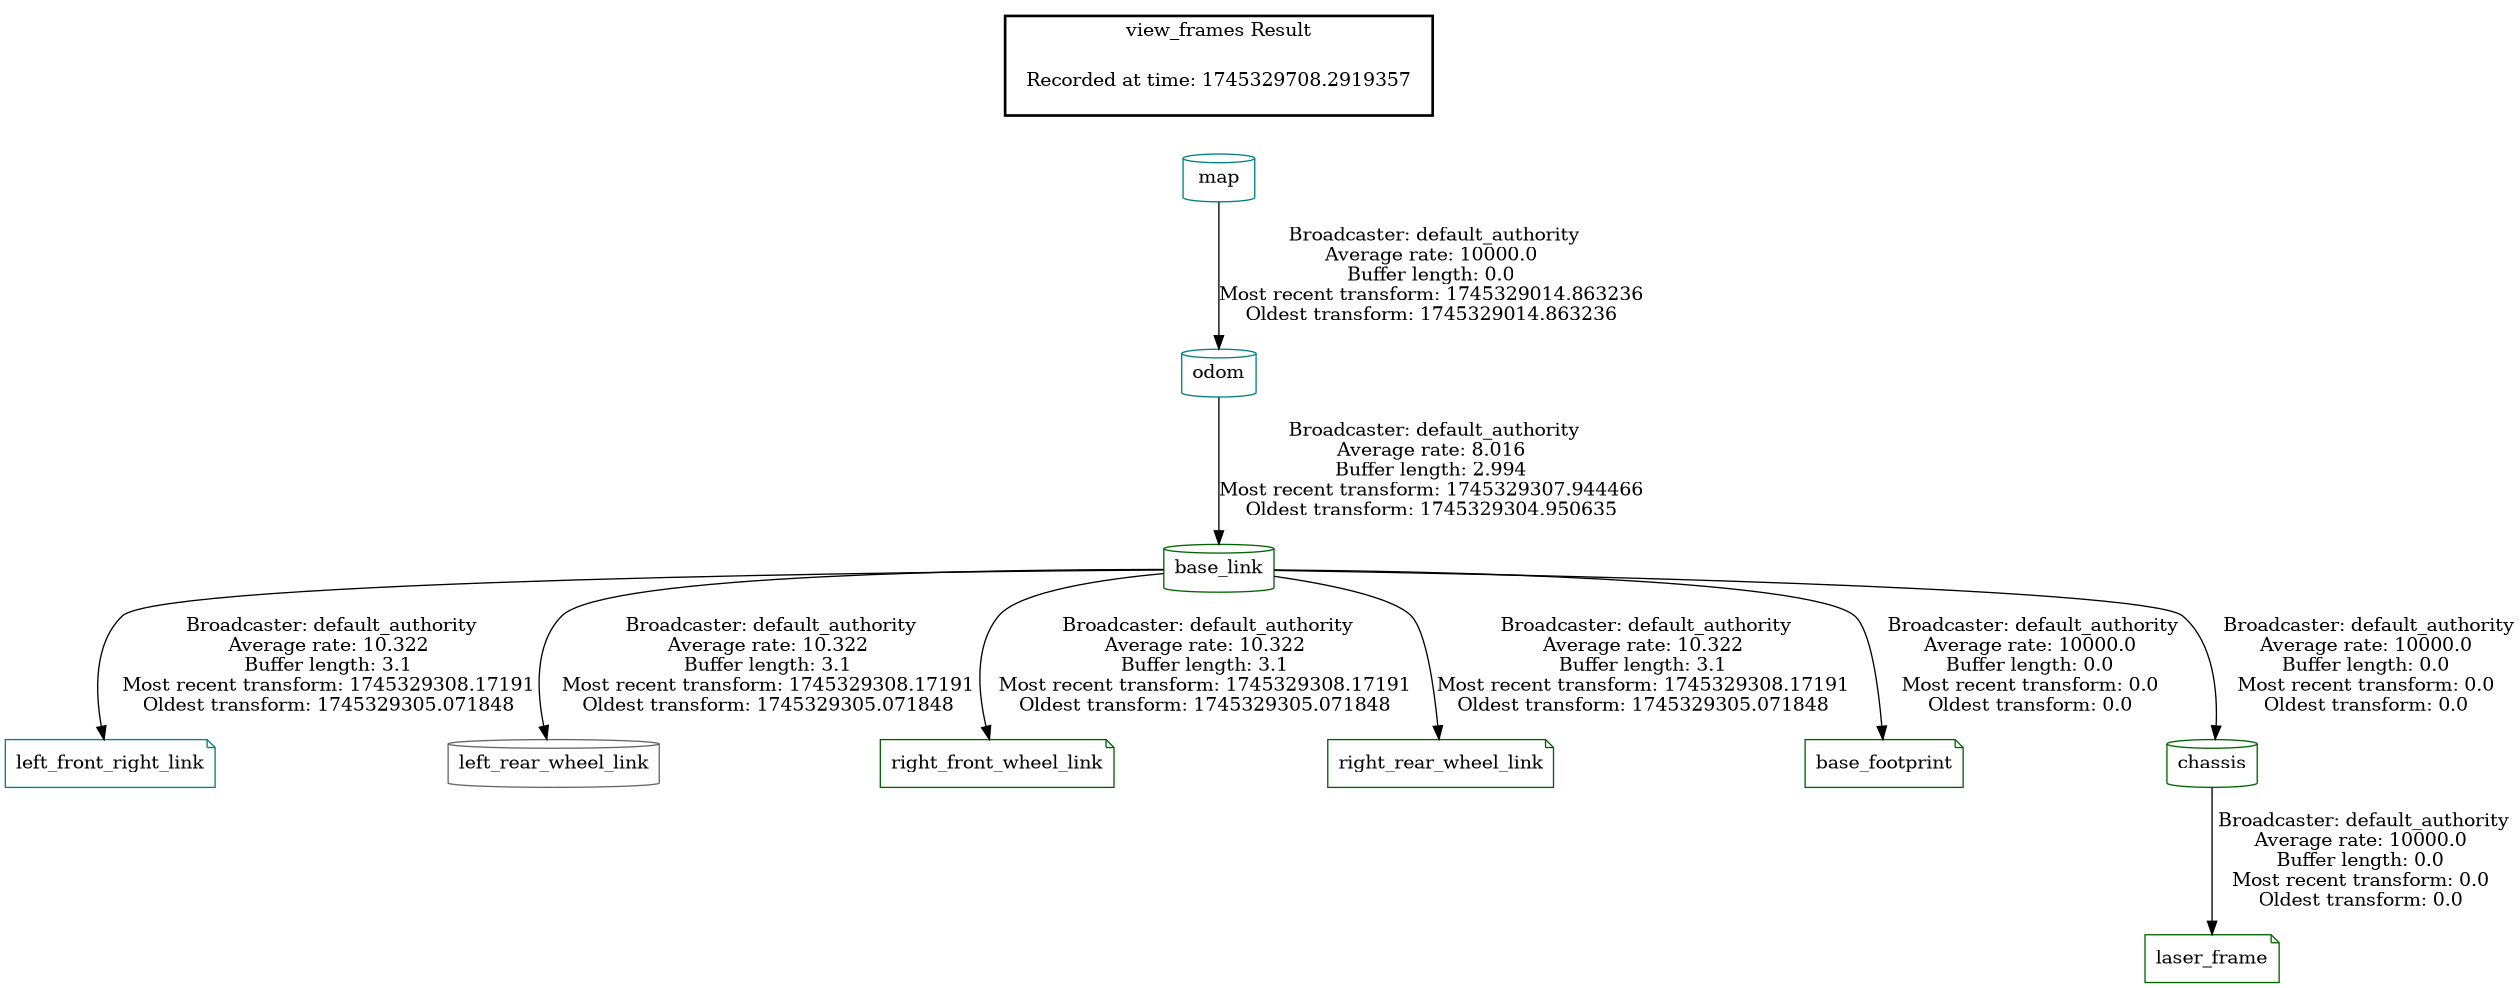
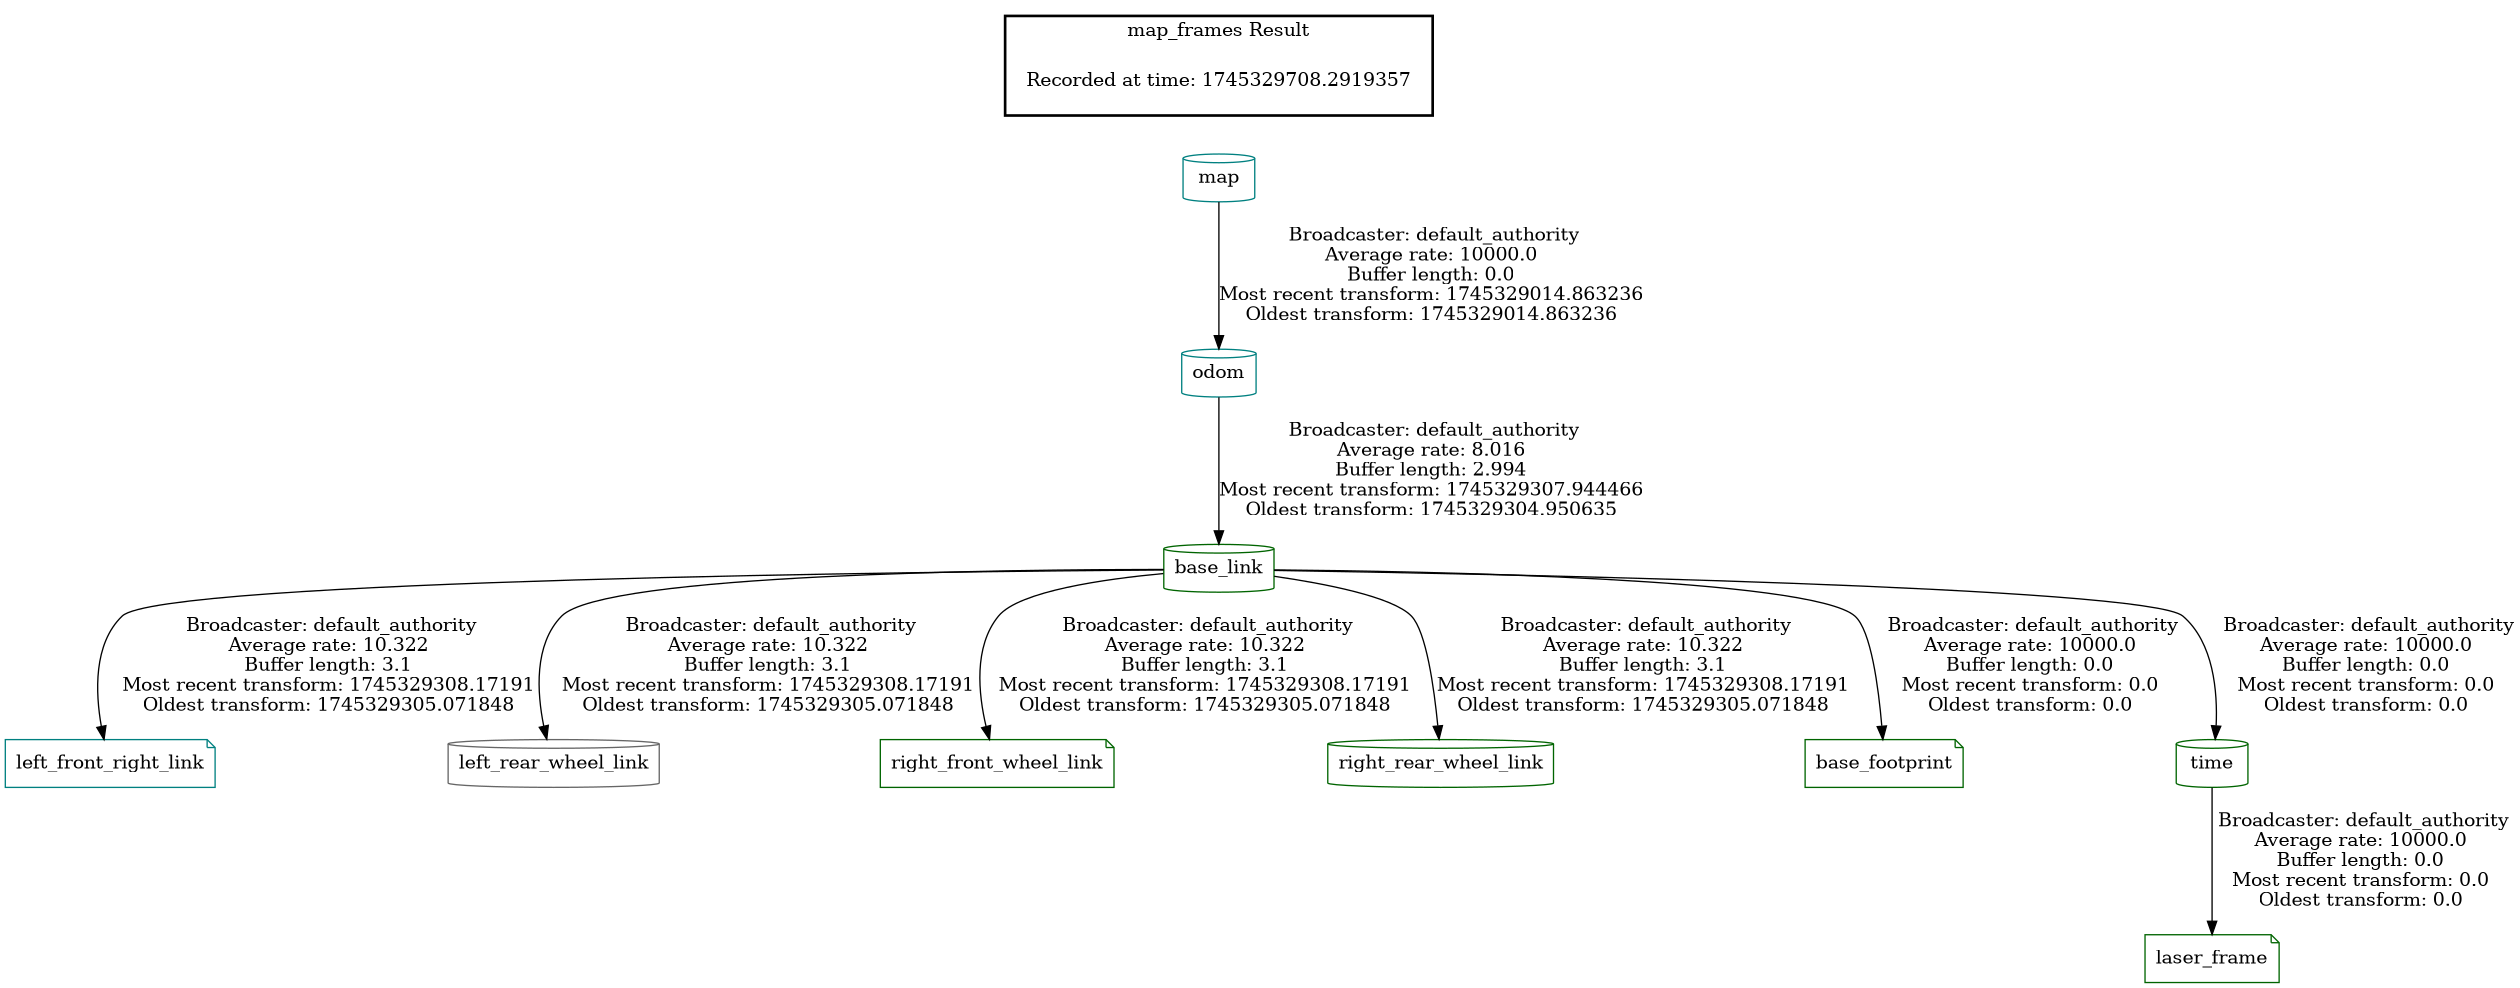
(1219, 31) -> (1219, 31)
(1441, 763) -> (1441, 763)
(2212, 763) -> (2212, 763)
